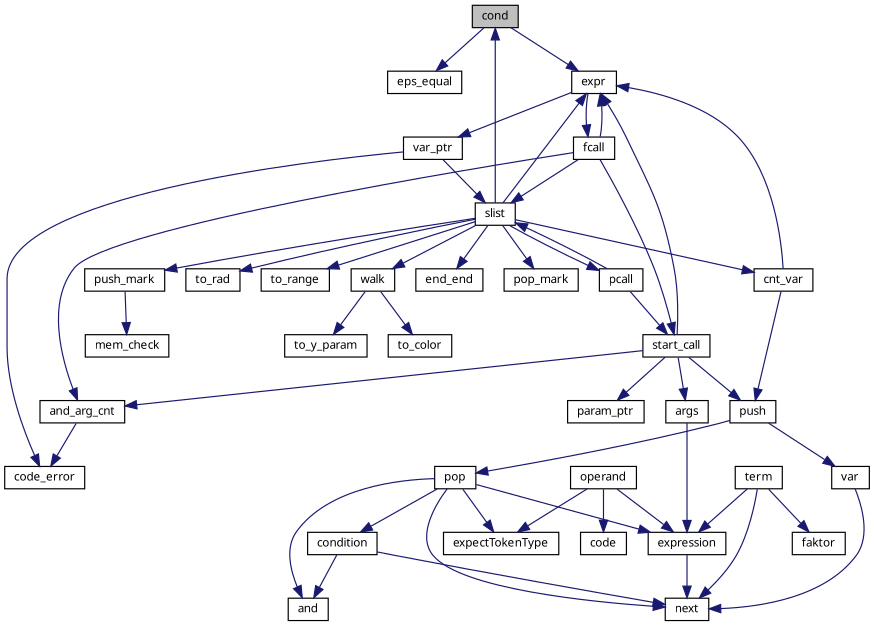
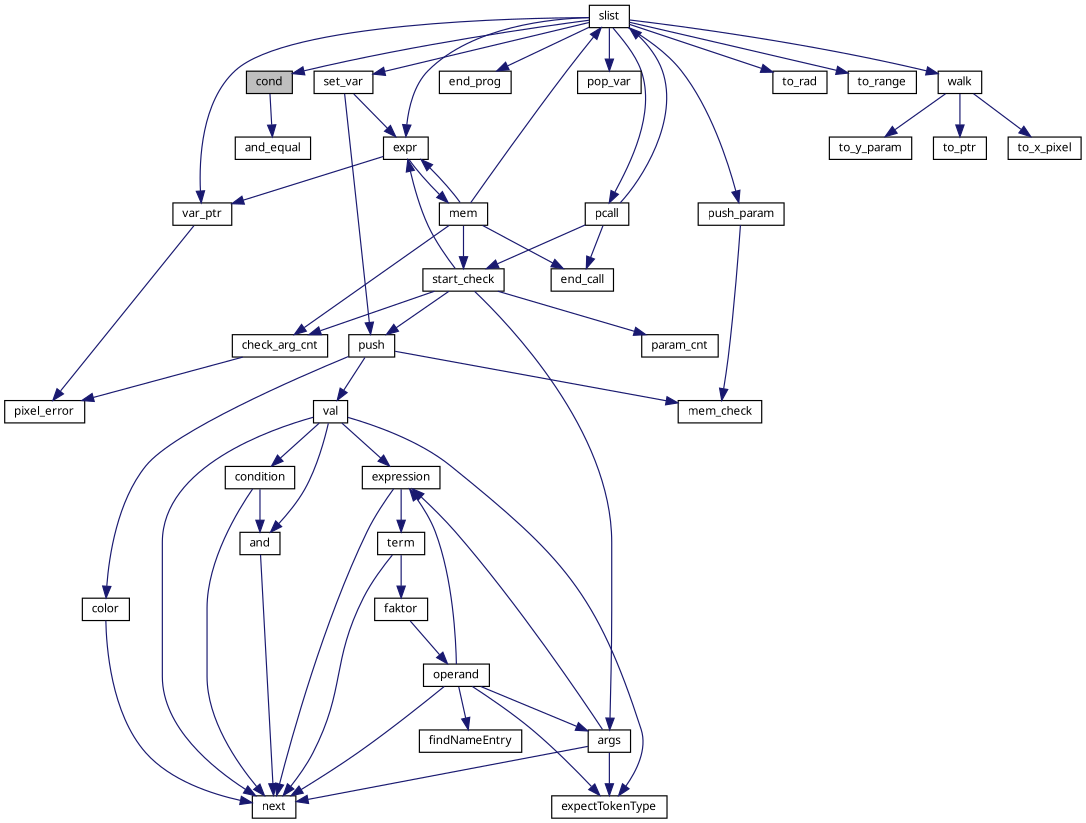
(540, 46) -> none
(425, 82) -> (273, 148)
(594, 148) -> (463, 214)
none -> (1045, 148)
(462, 179) -> (345, 34)
(125, 280) -> (741, 214)
(449, 280) -> (475, 82)
(541, 280) -> (609, 82)
none -> (582, 280)
(783, 280) -> (344, 82)
(420, 346) -> (960, 148)
(676, 346) -> (463, 280)
none -> (531, 376)
(82, 412) -> (280, 346)
(606, 412) -> (680, 346)
(45, 478) -> (45, 412)
(455, 478) -> (331, 412)
(851, 478) -> (106, 609)
(728, 506) -> (401, 505)
(603, 543) -> (471, 741)
none -> (425, 638)
none -> (267, 669)
none -> (529, 706)
none -> (375, 741)
none -> (609, 768)
none -> (448, 773)
